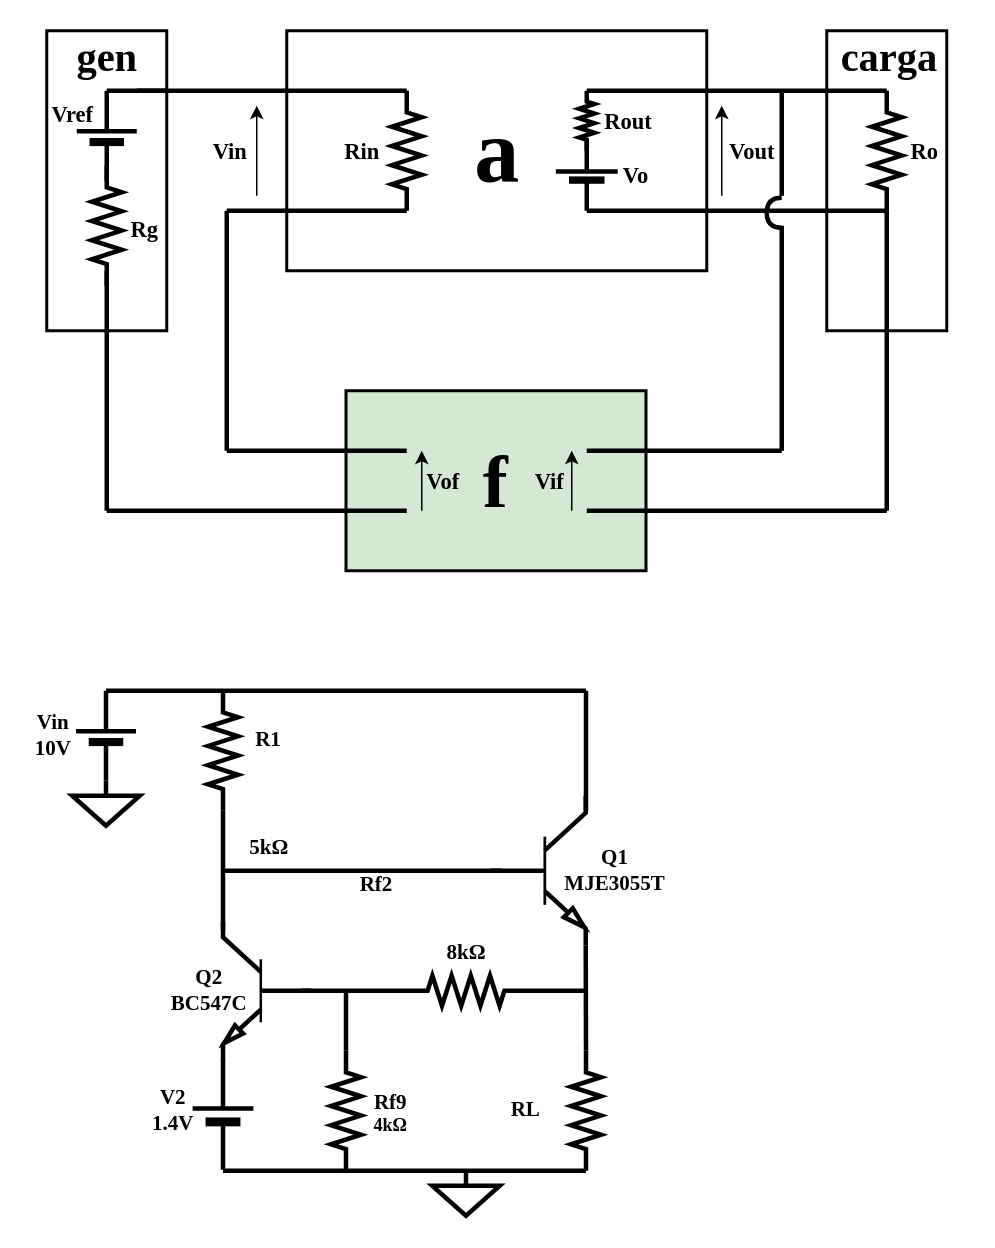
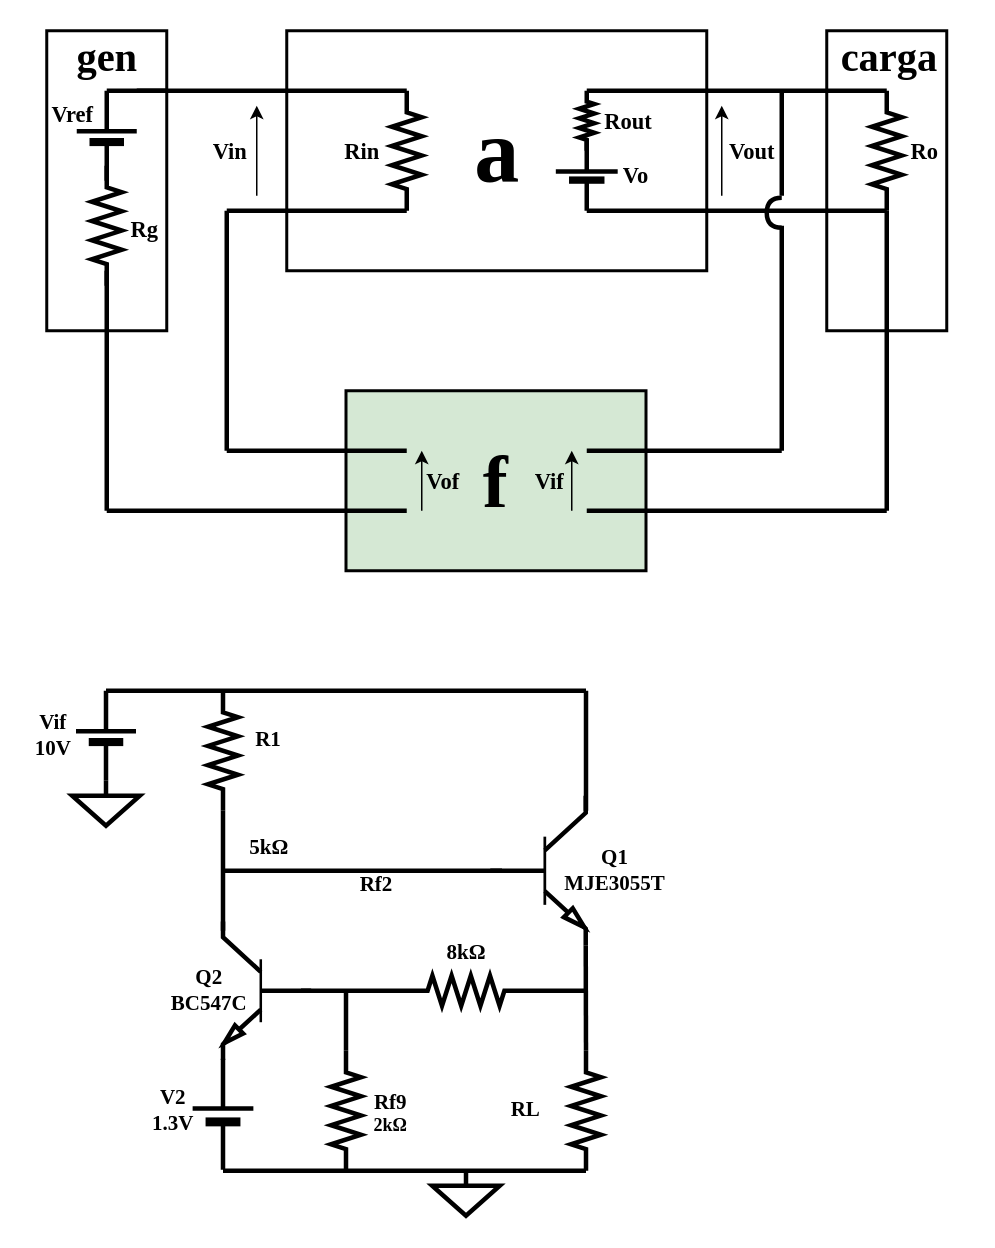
(53, 736) -> (53, 736)
(173, 1111) -> (173, 1111)
(391, 1126) -> (391, 1126)
